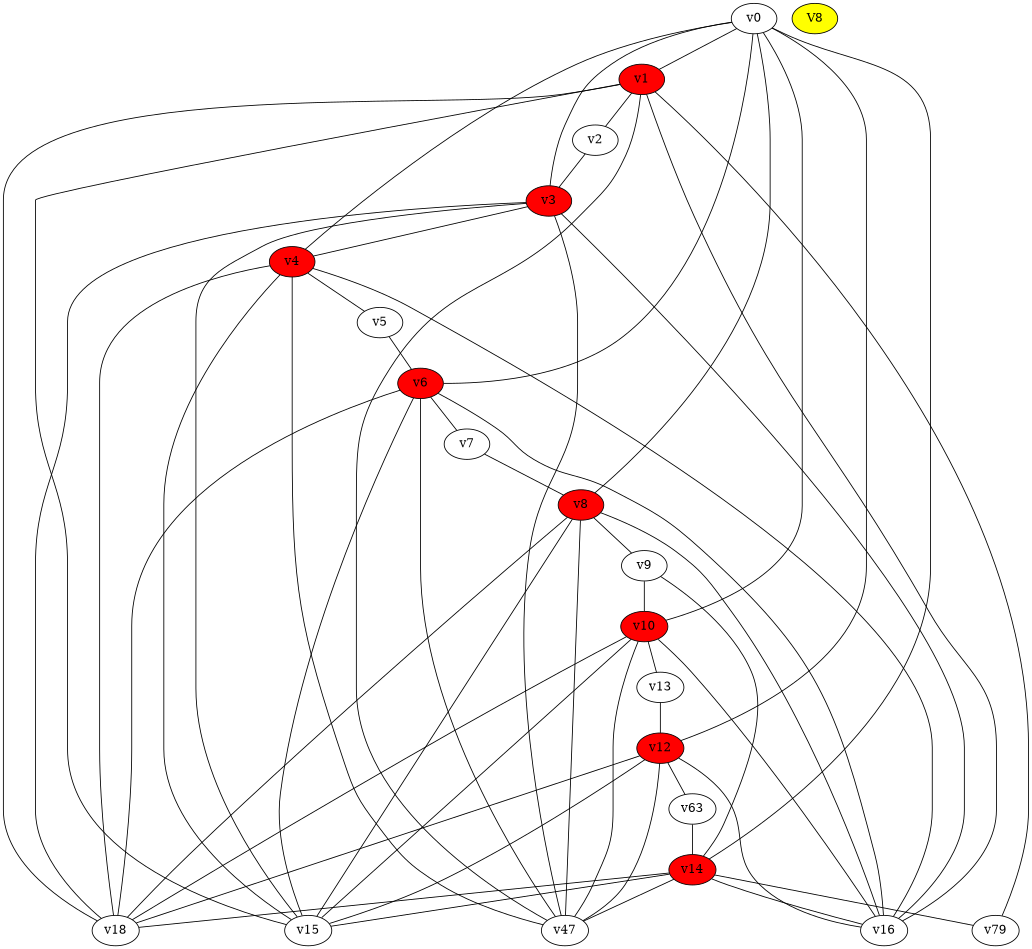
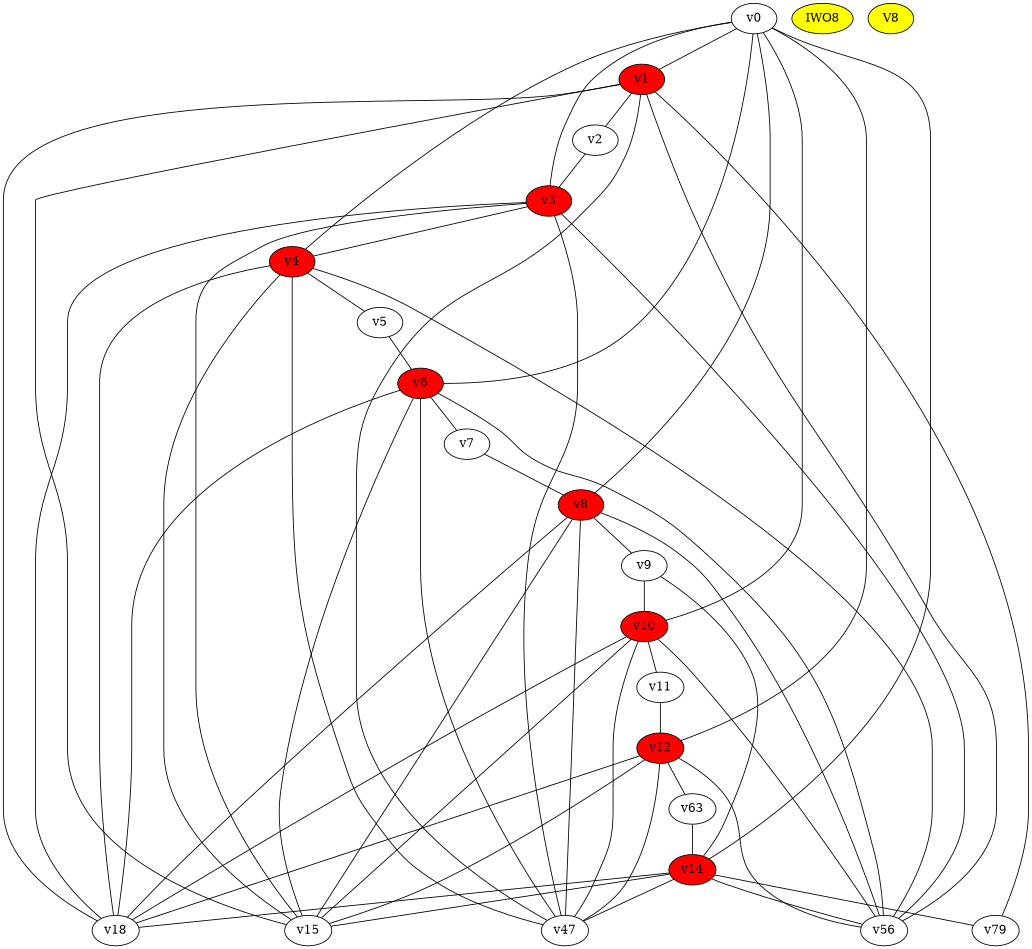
none -> (822, 19)
(660, 687) -> (660, 687)
(884, 931) -> (884, 931)
